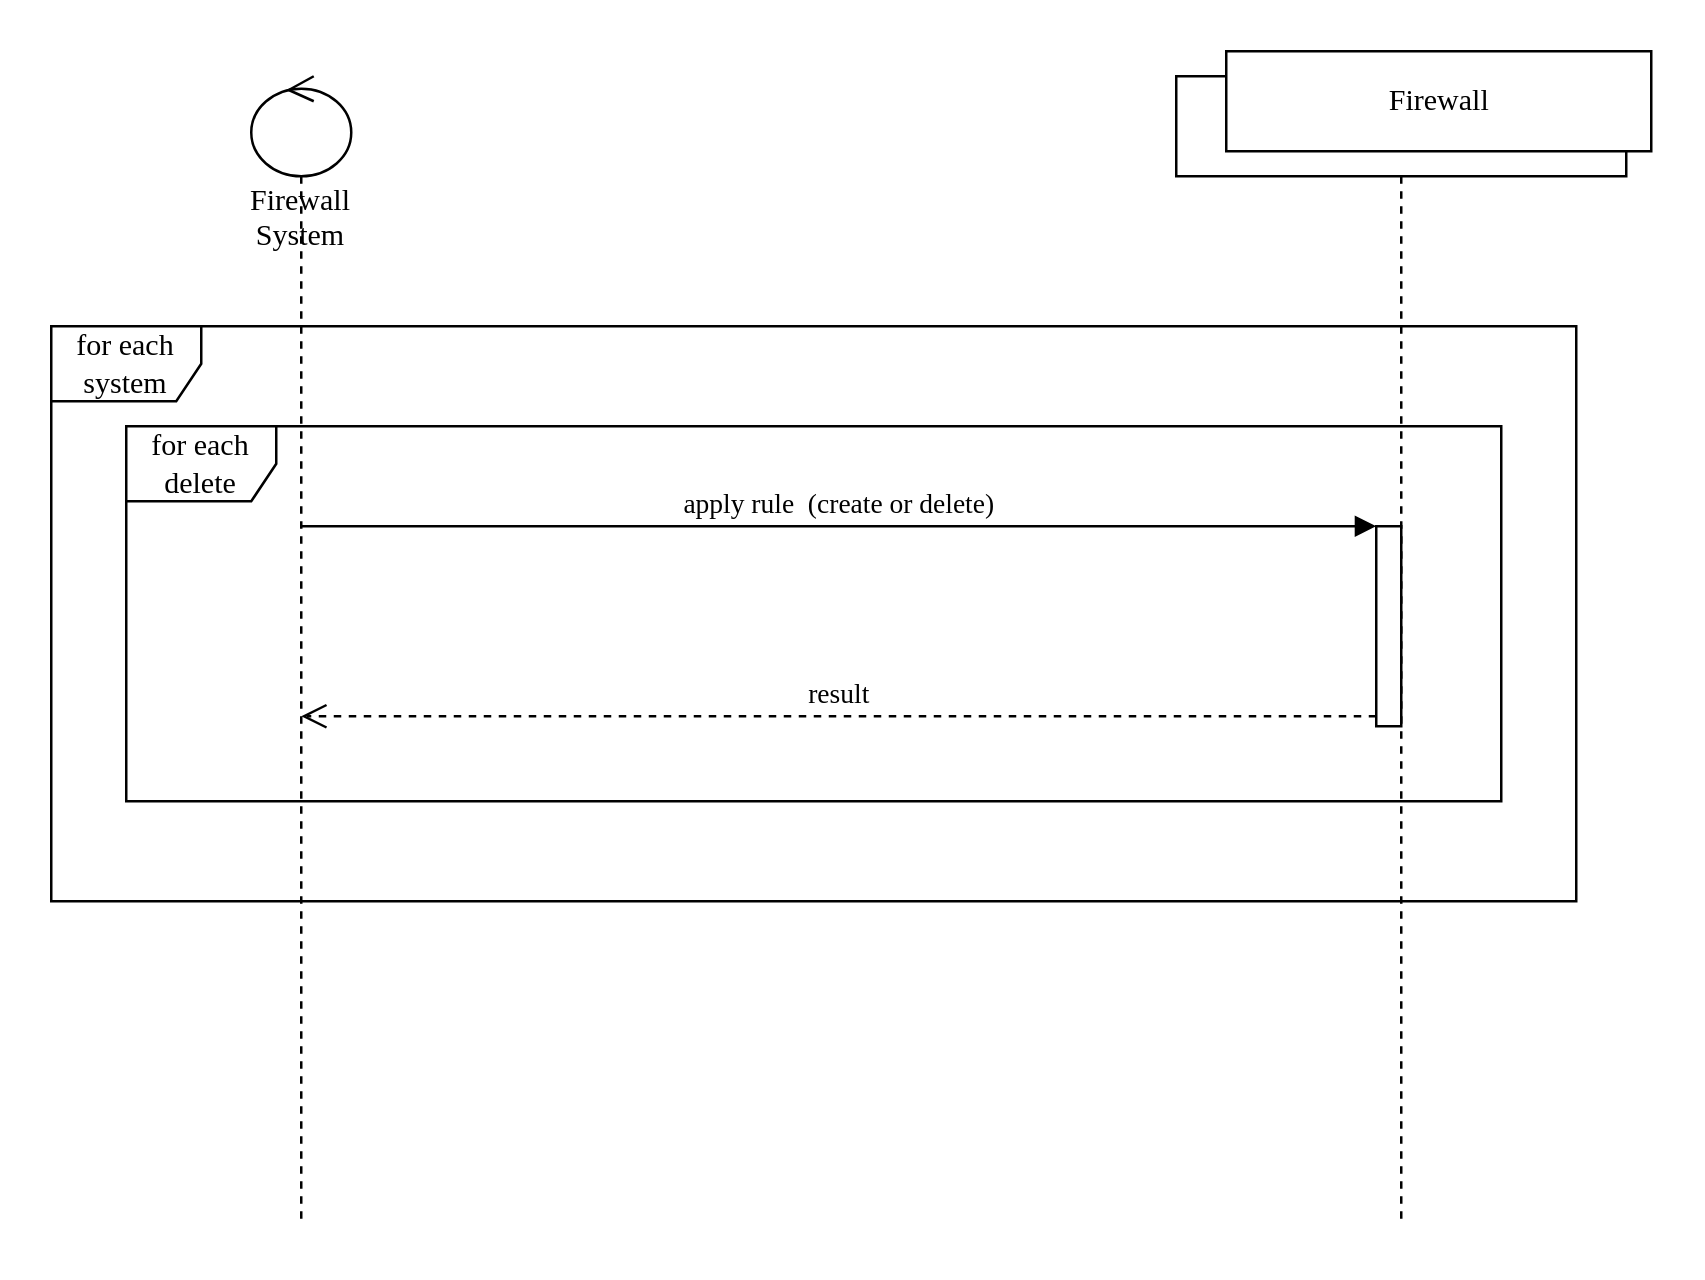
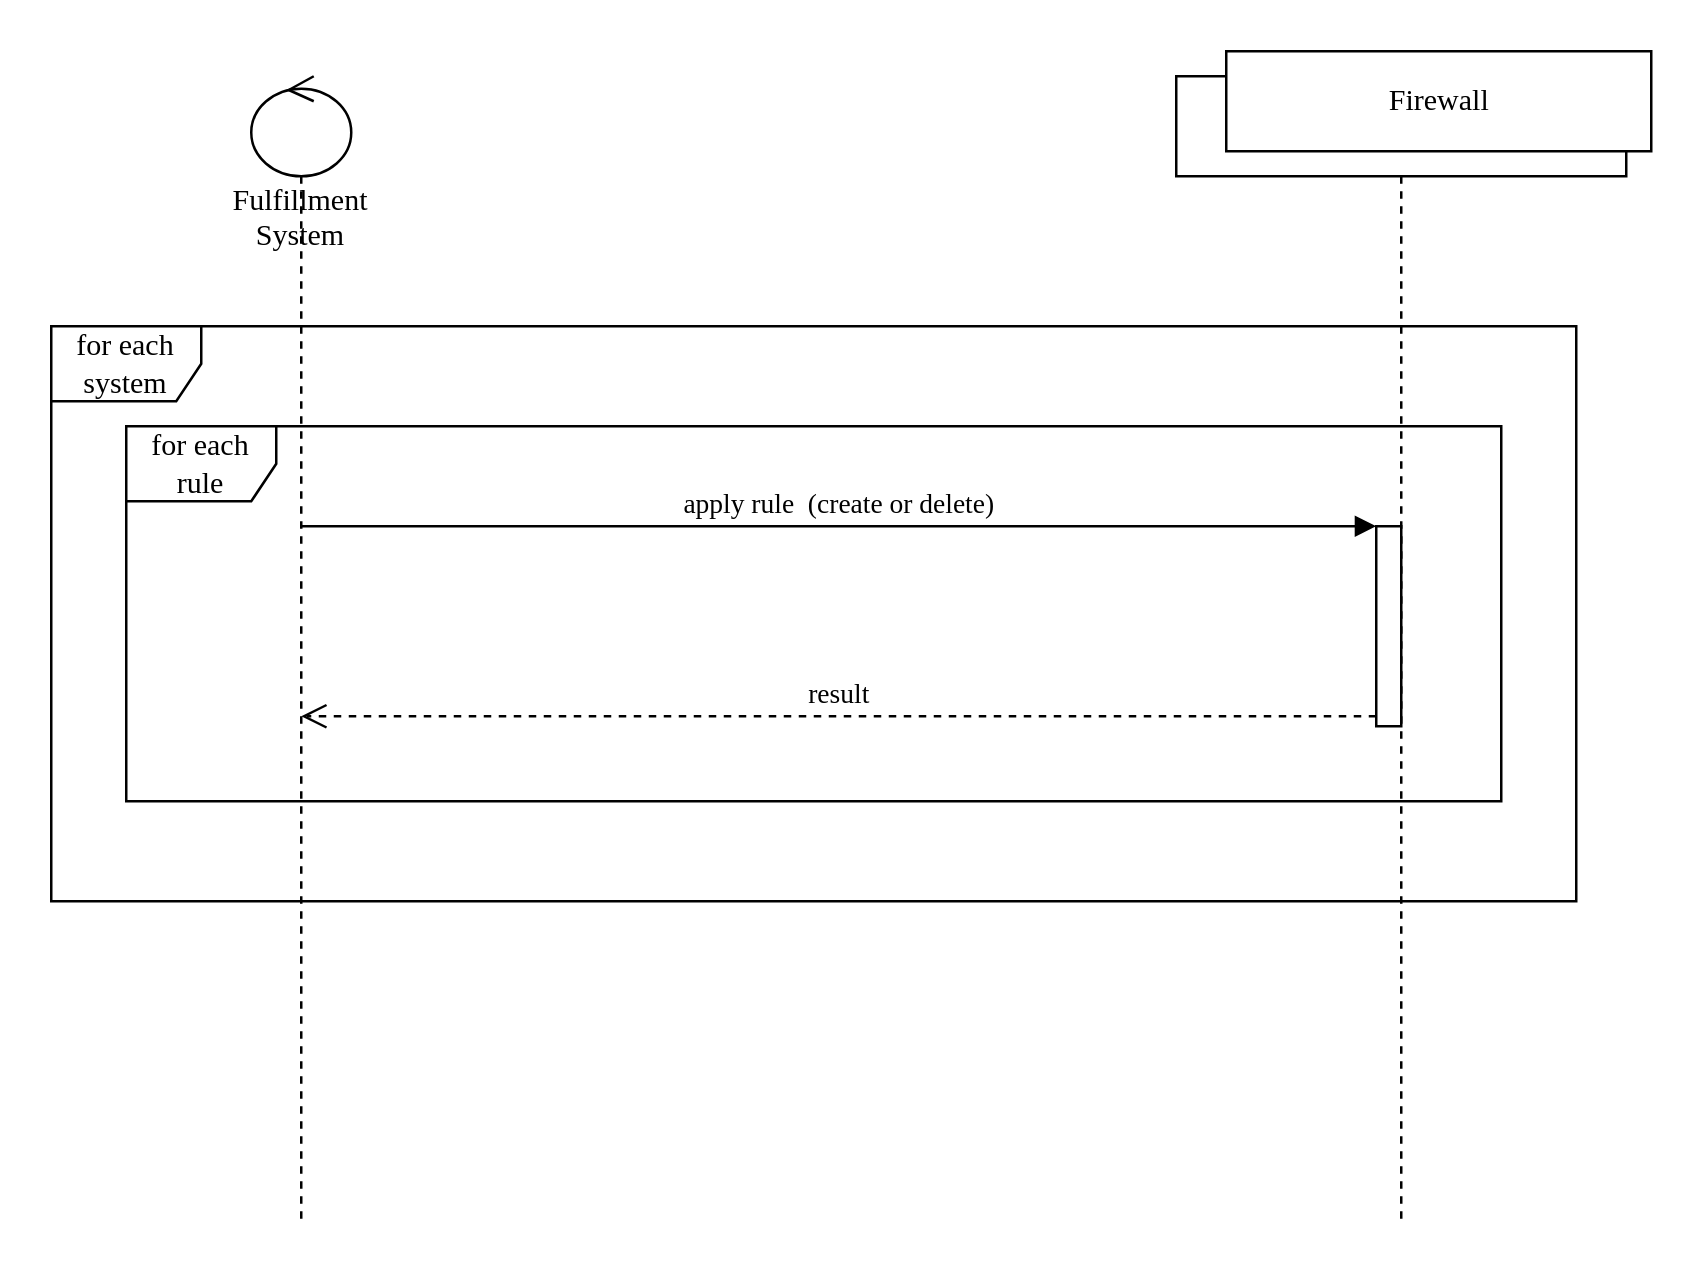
(301, 238) -> (301, 238)
(201, 464) -> (201, 464)
